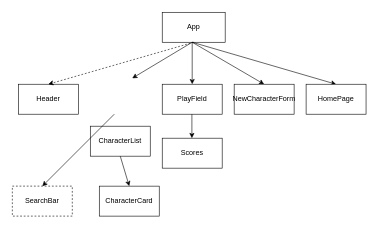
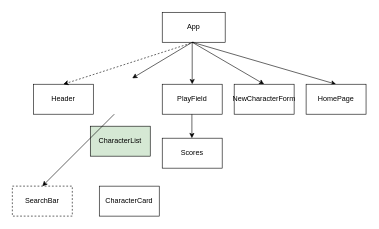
(48, 99) -> (63, 99)
(120, 141) -> (120, 141)
(124, 169) -> none
